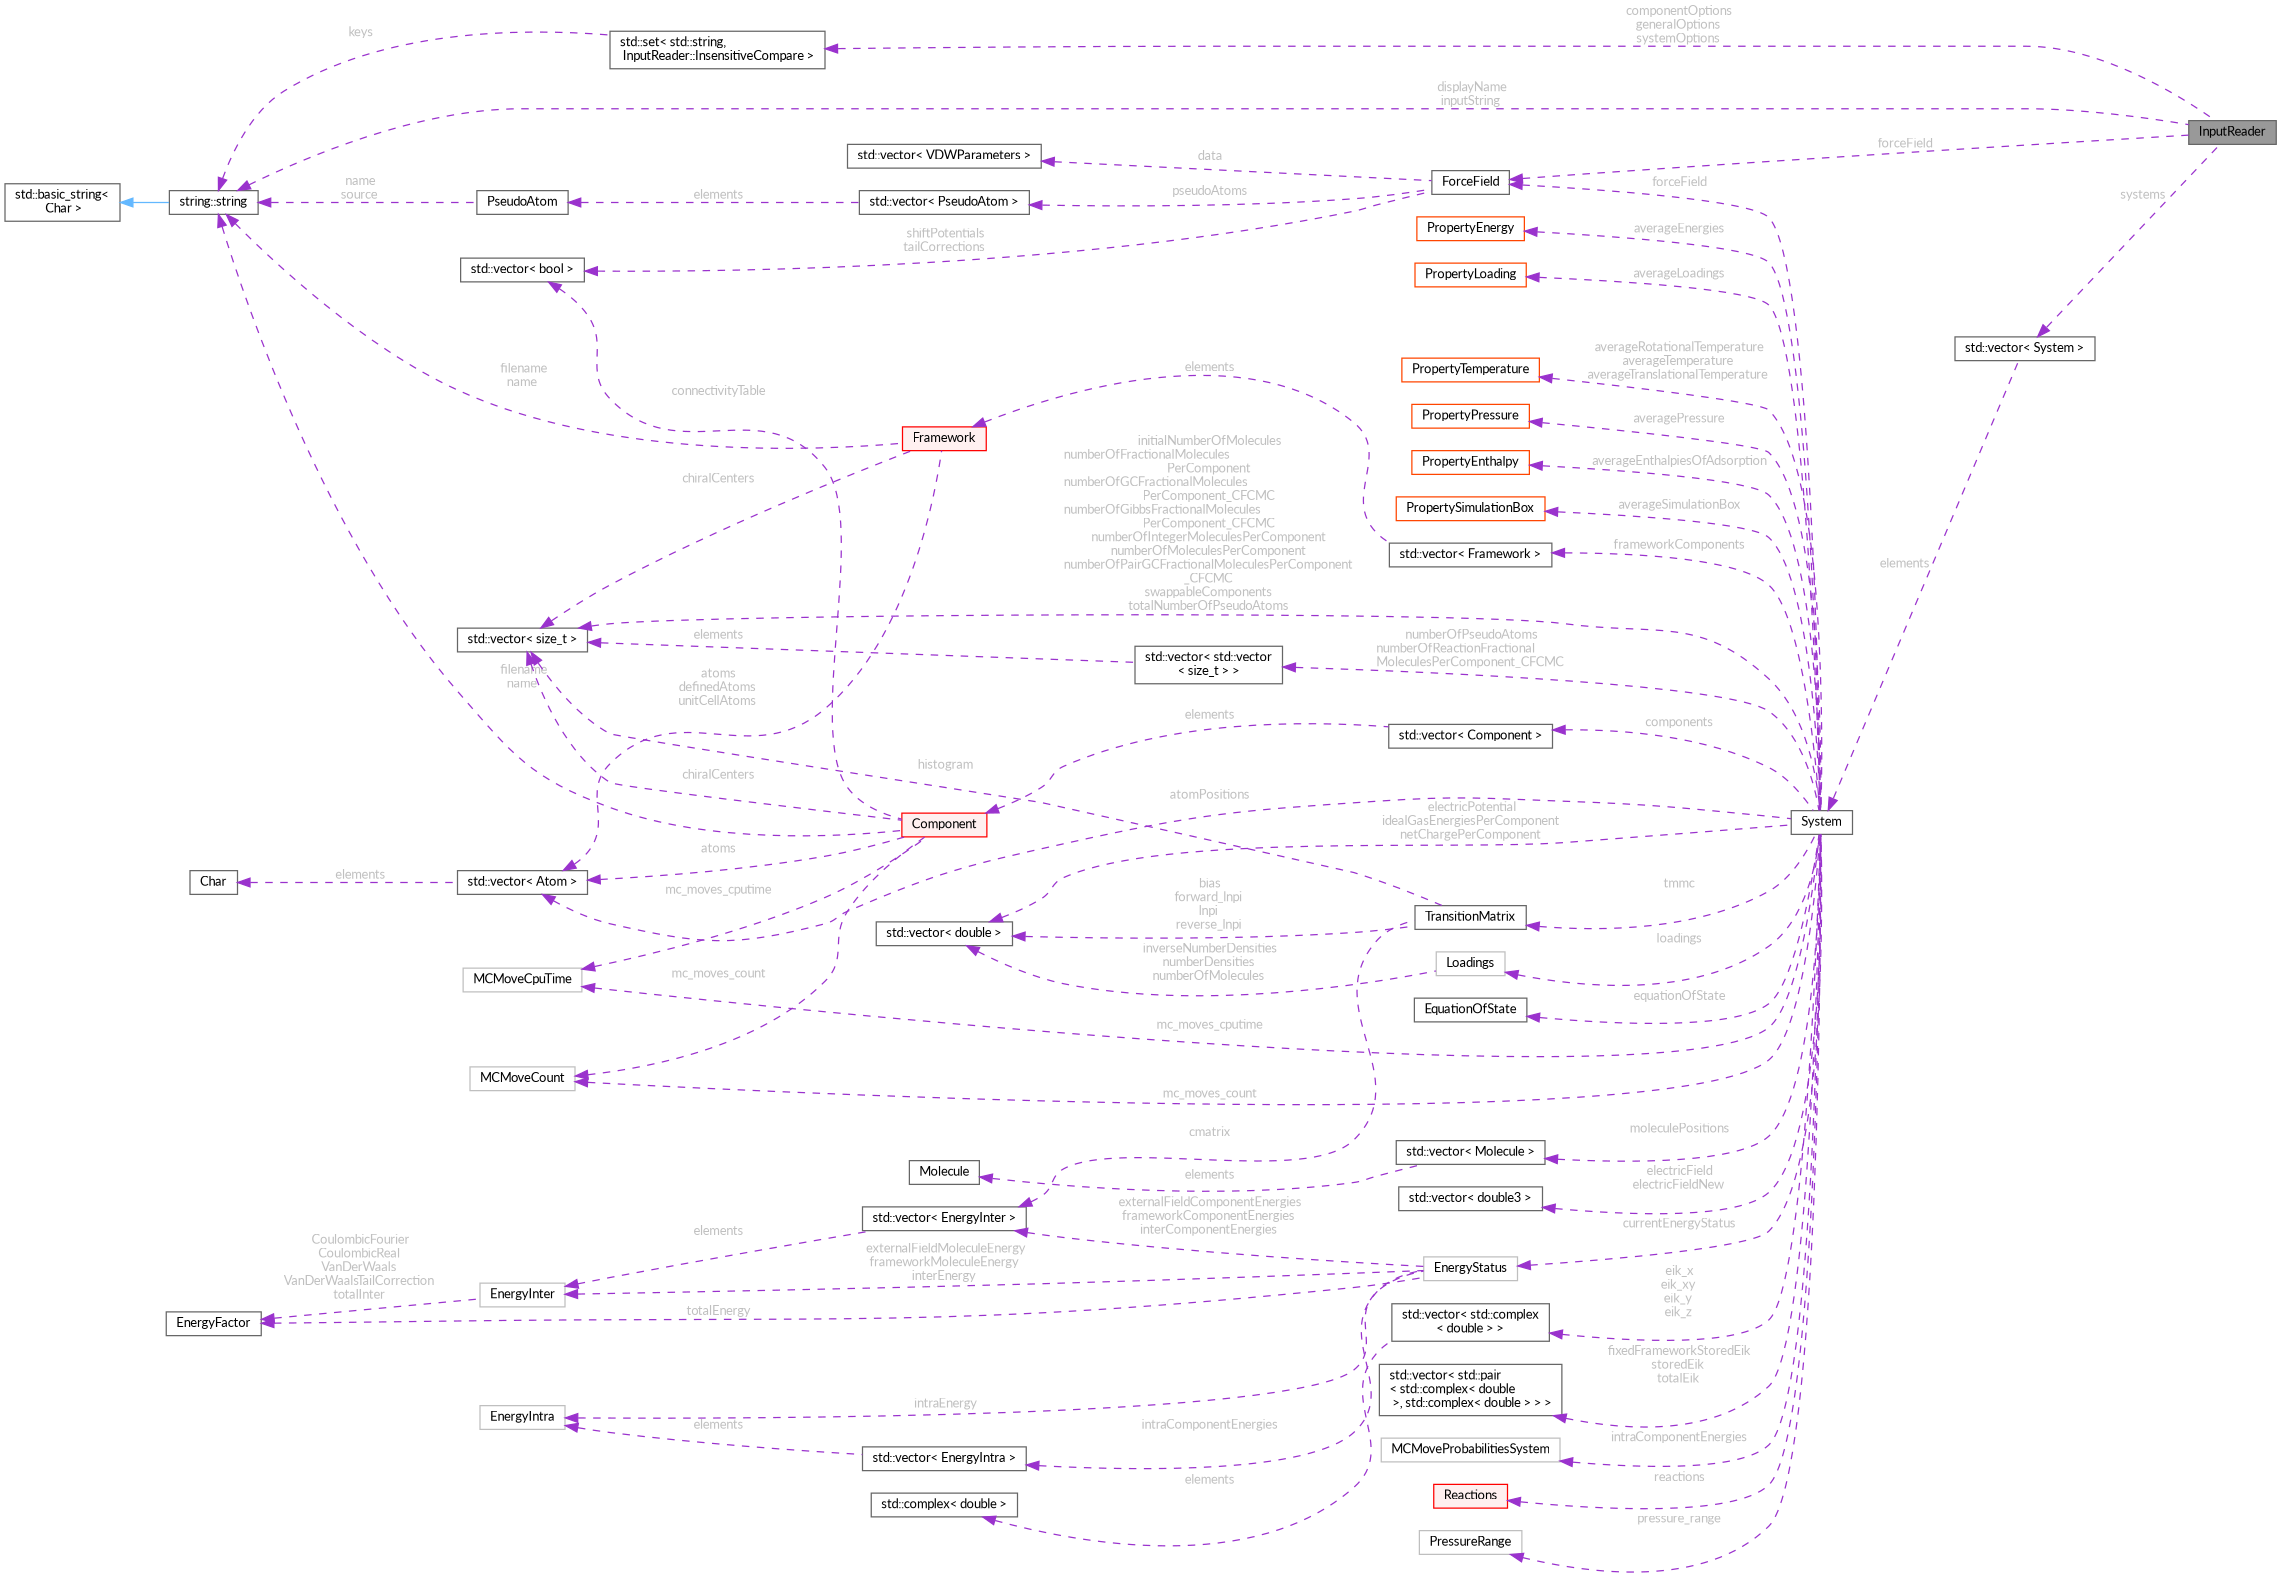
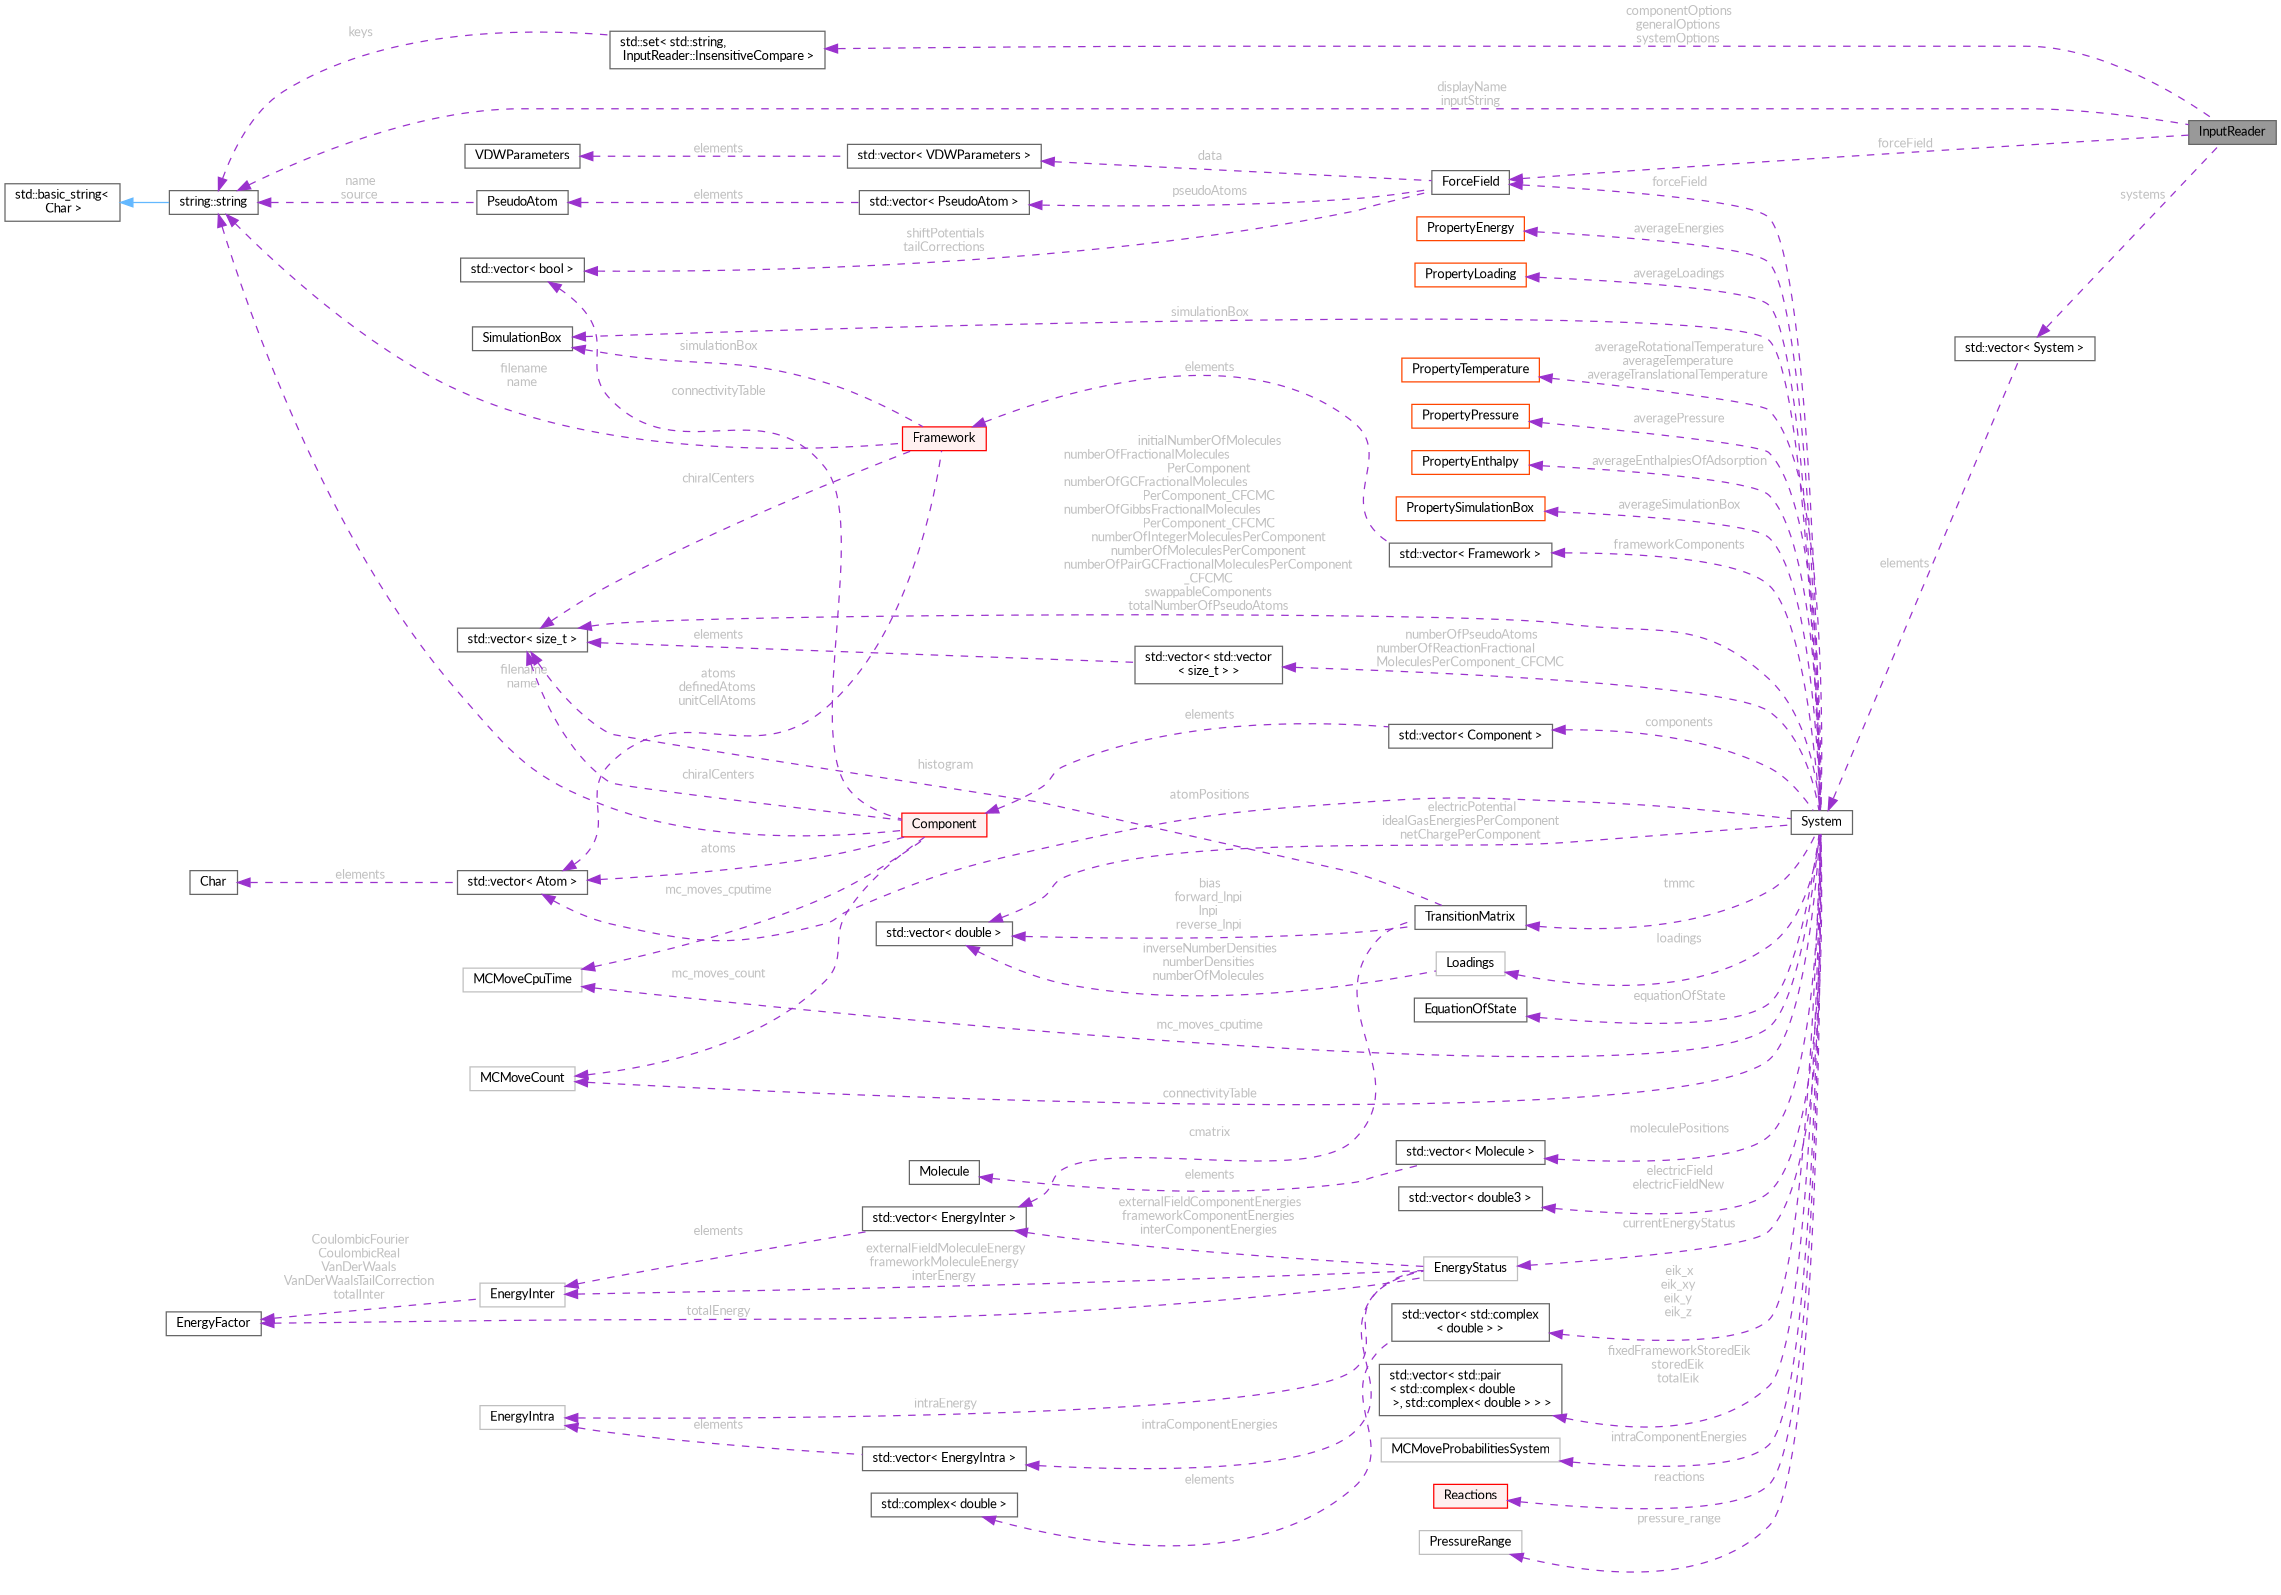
none -> (522, 156)
none -> (522, 339)
(1209, 1094) -> (1209, 1094)
